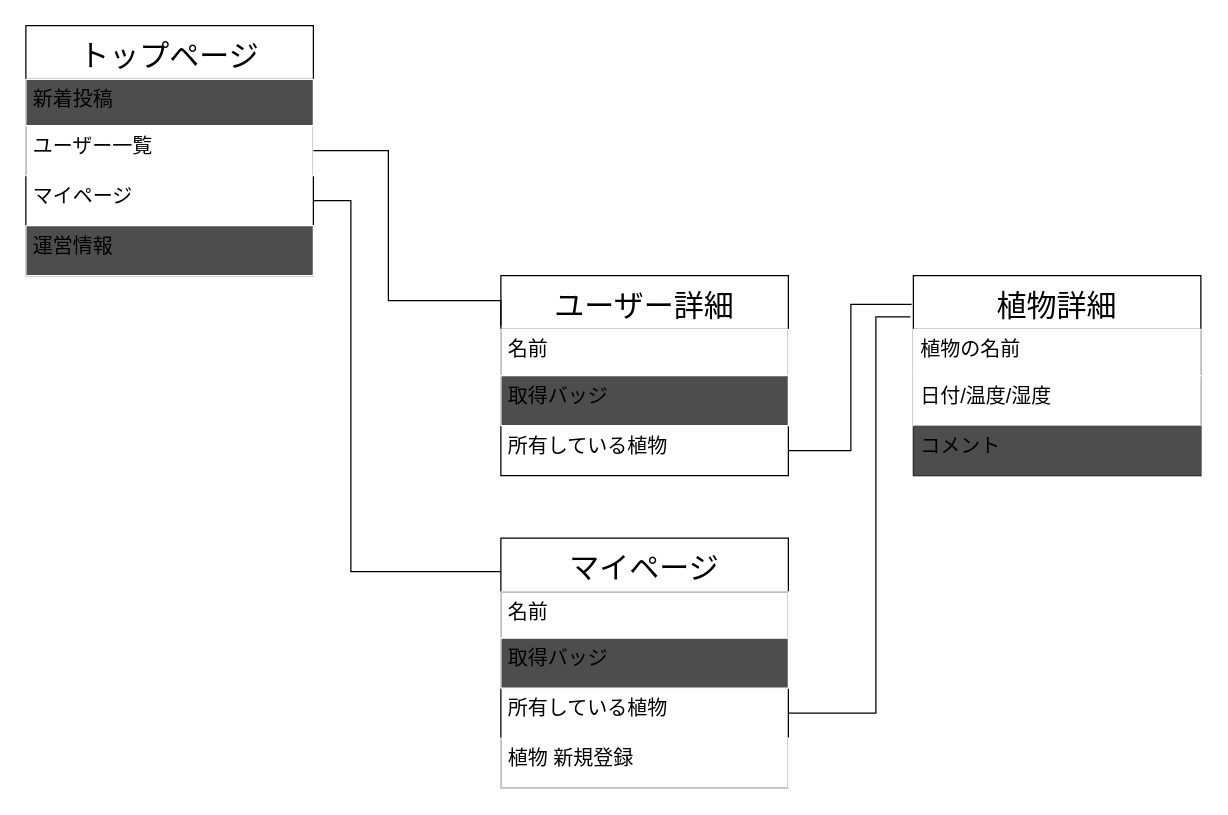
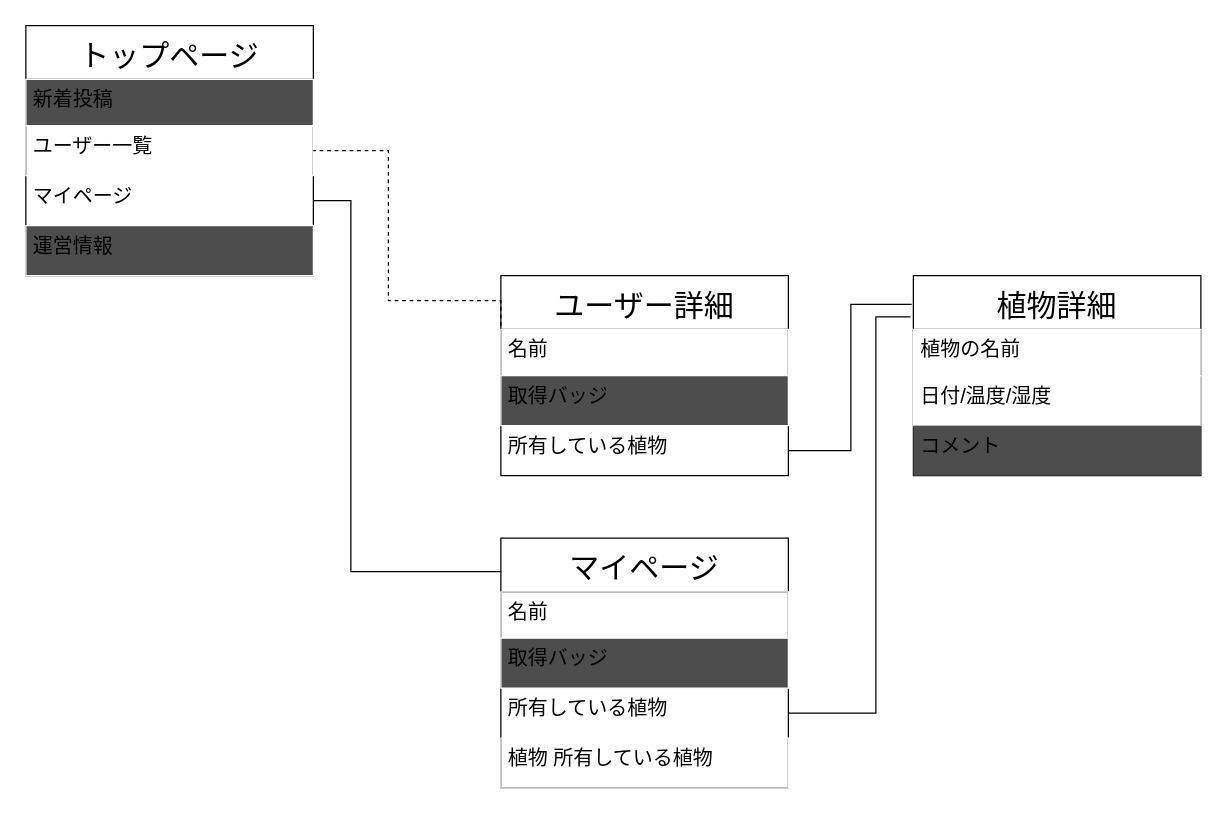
(388, 243) -> (388, 243)
(571, 758) -> (611, 758)
